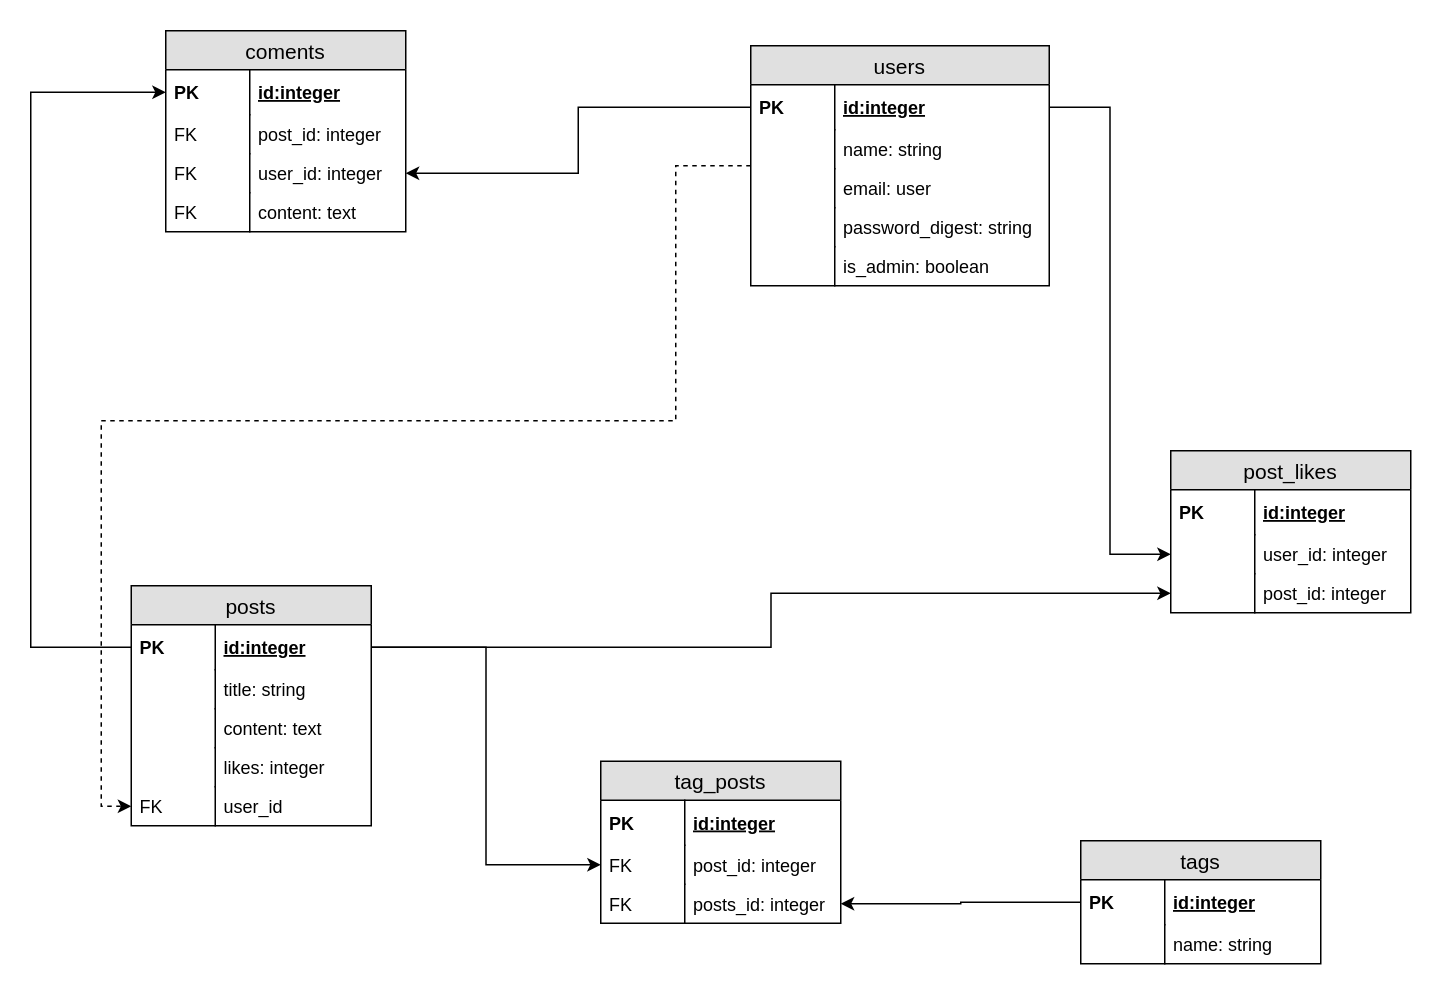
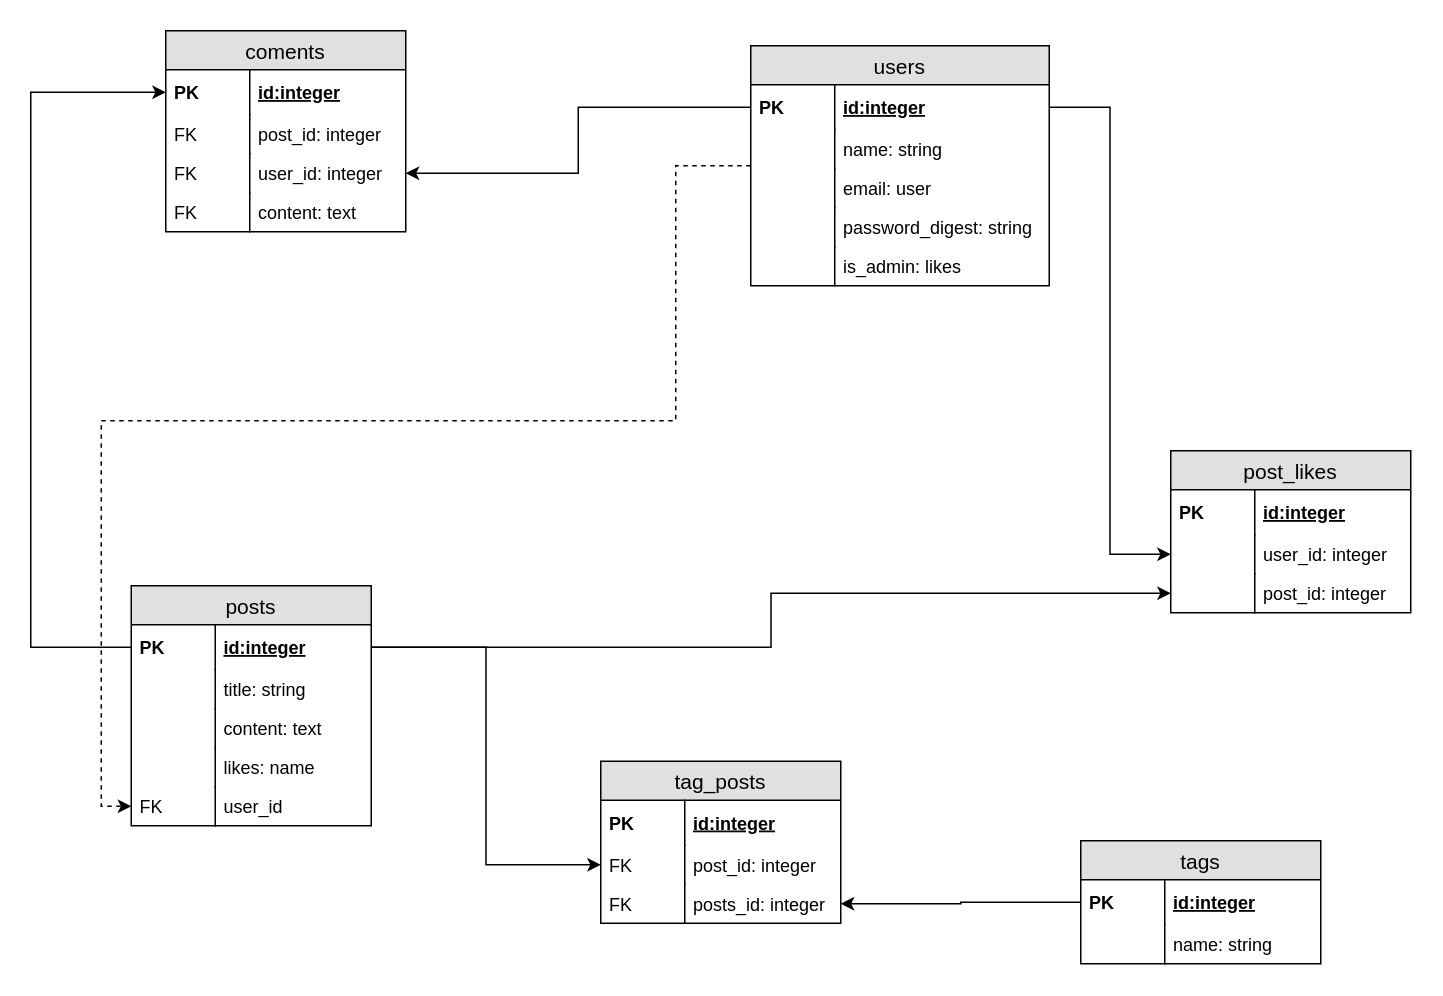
(917, 267) -> (905, 267)
(282, 768) -> (270, 768)
